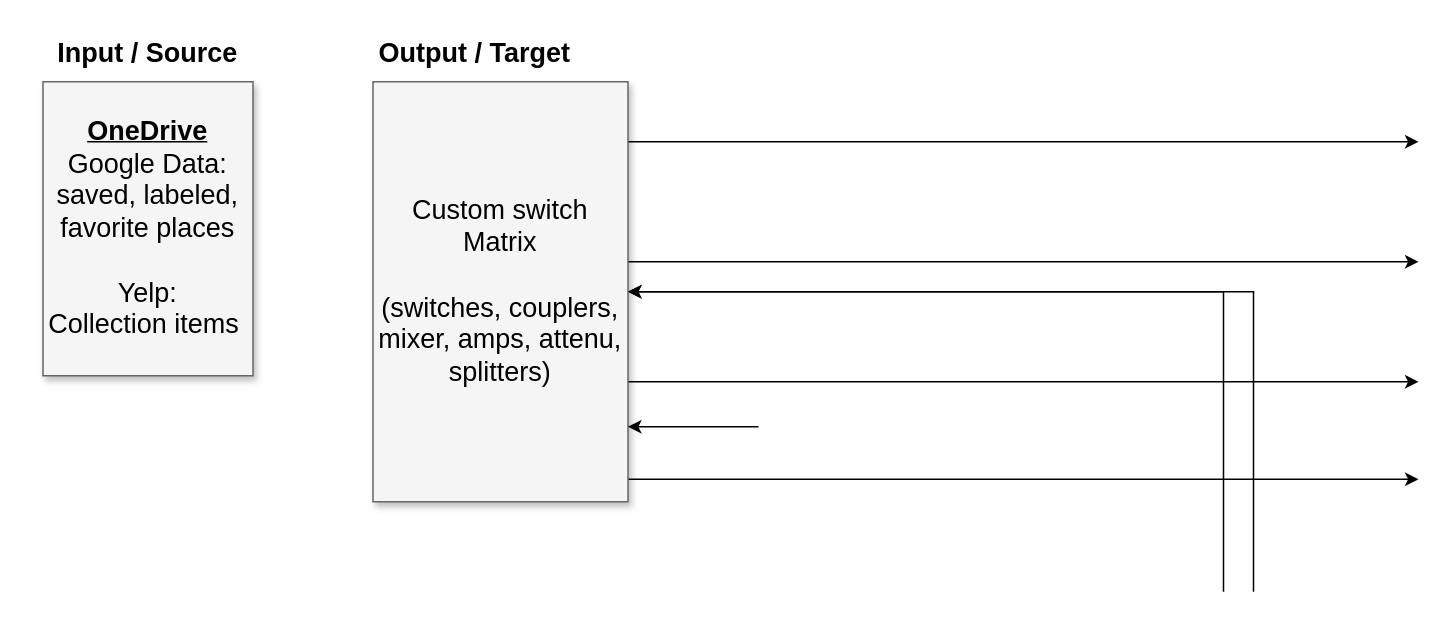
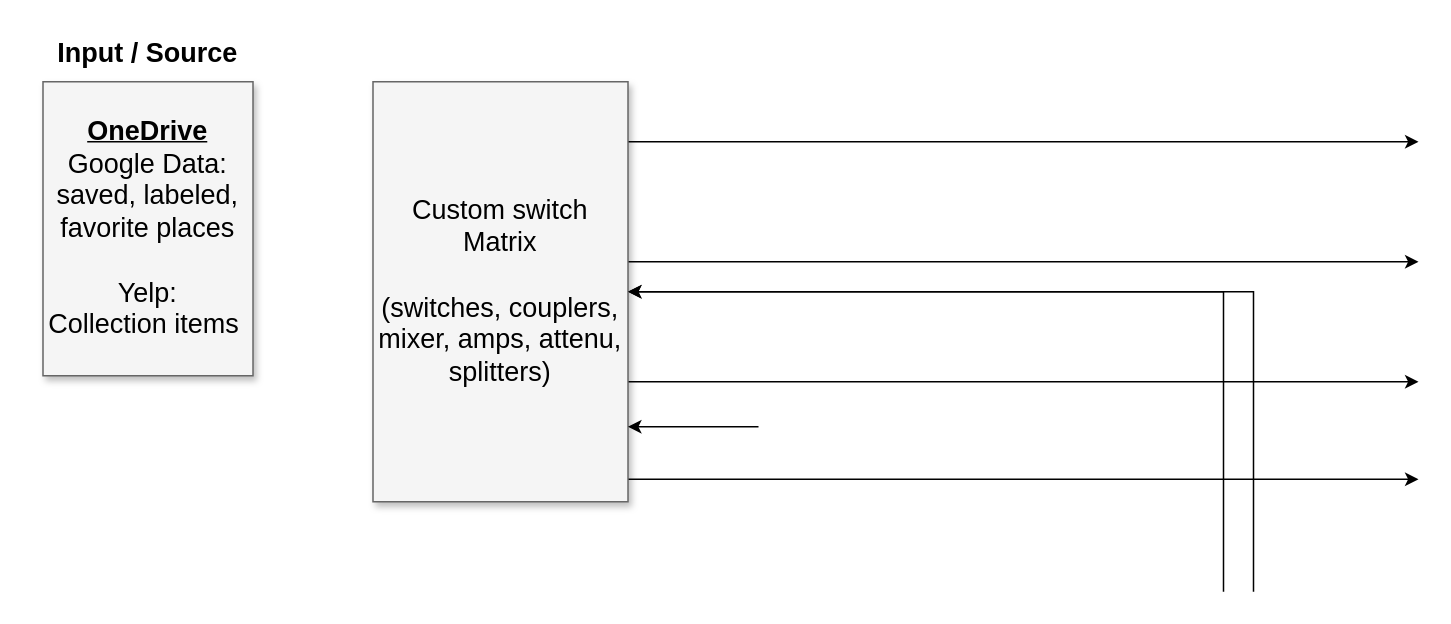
(475, 53) -> none
